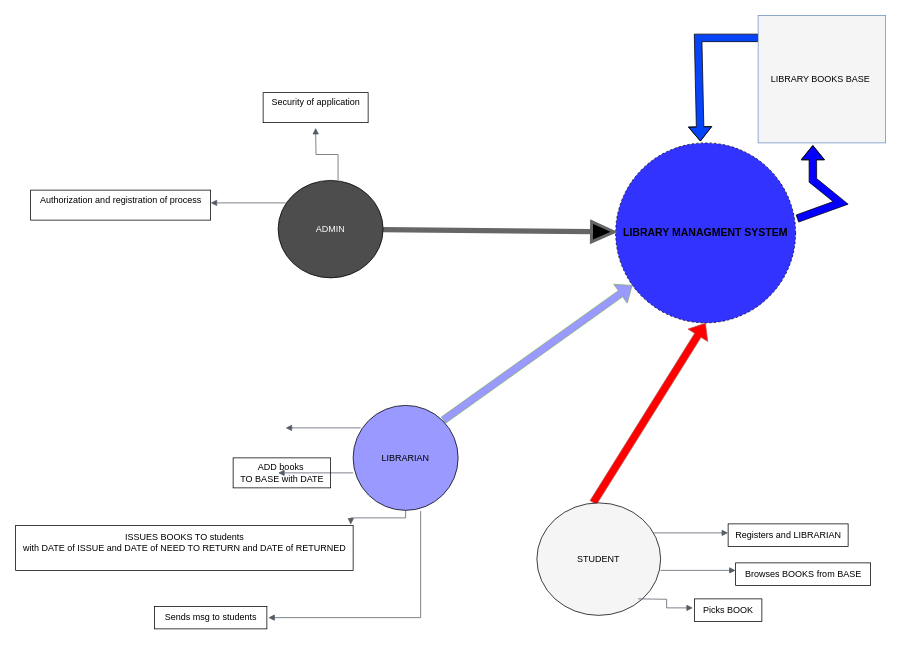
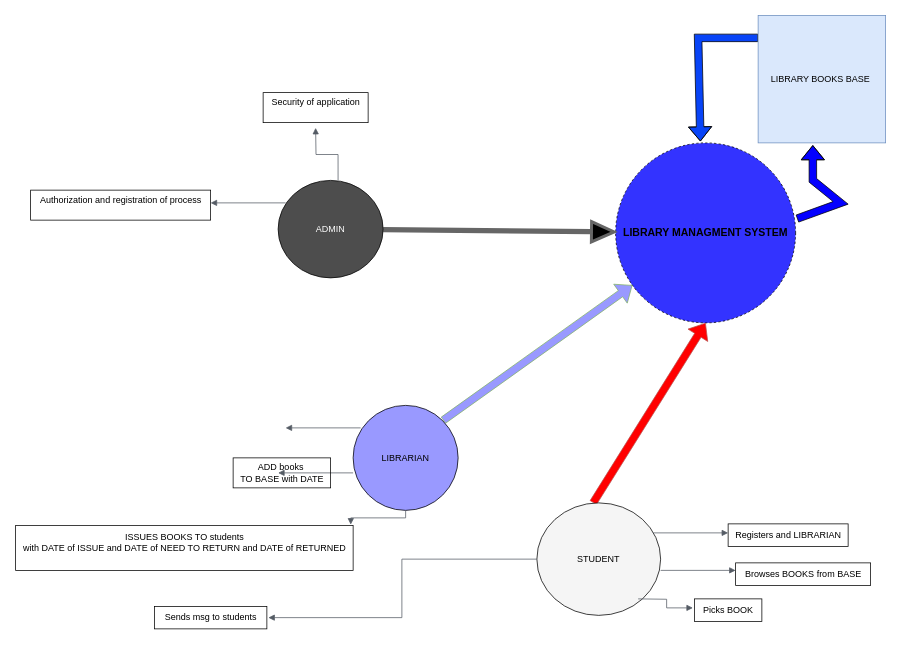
(822, 79) -> (822, 79)
(420, 575) -> (439, 559)
